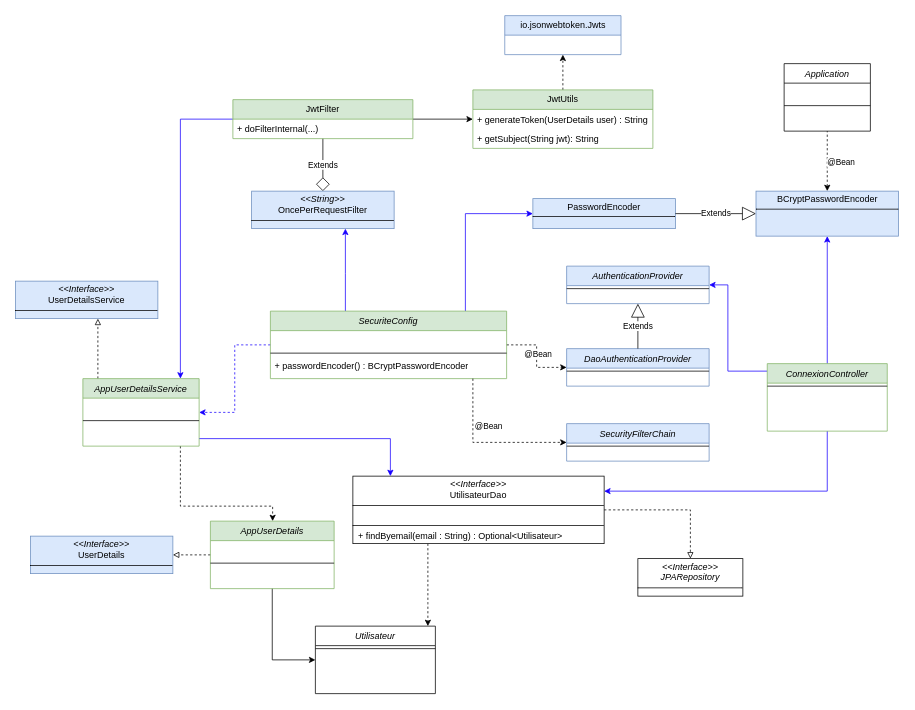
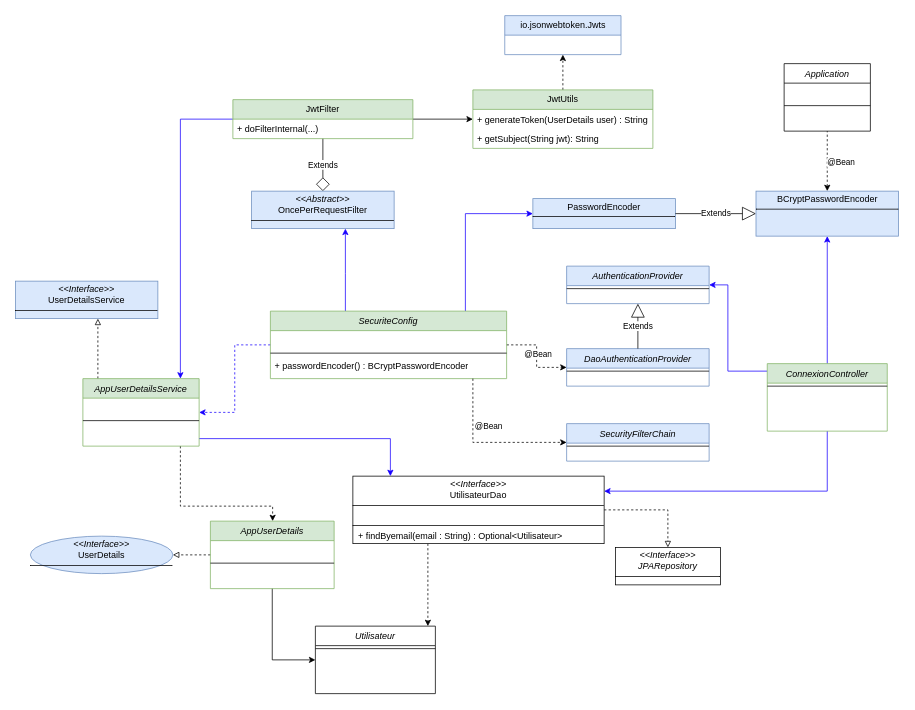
(300, 202) -> (300, 202)
(102, 555) -> (102, 555)
(690, 577) -> (668, 566)
